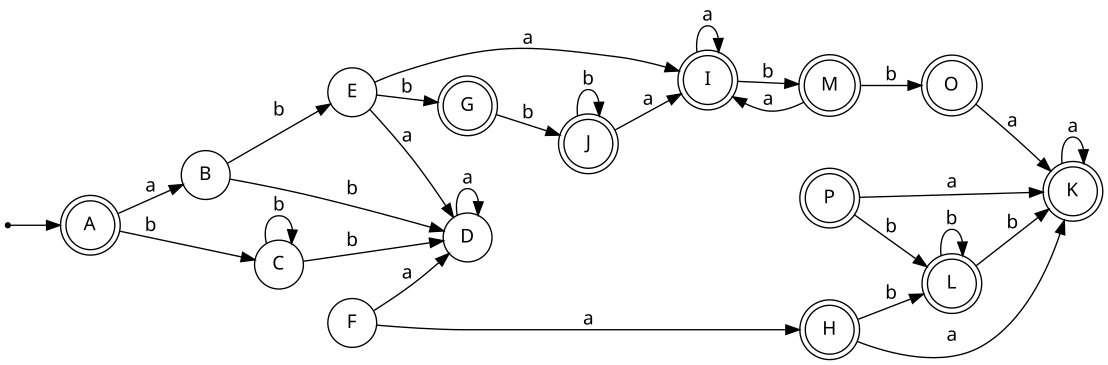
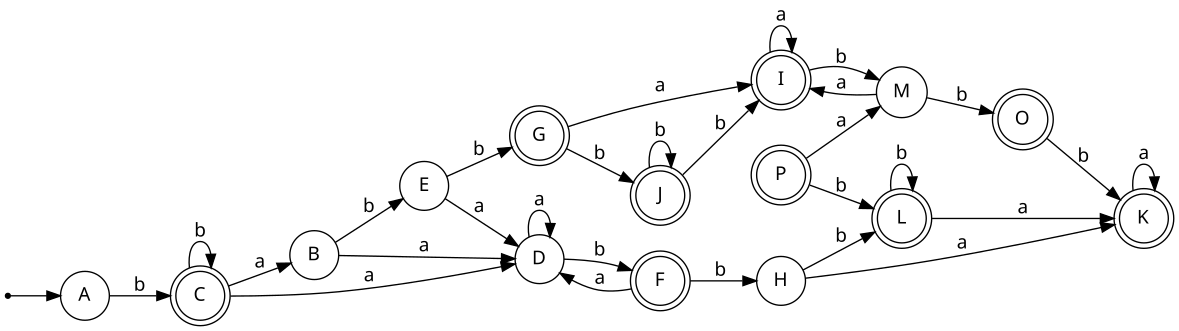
(518, 49) -> (652, 104)
(830, 85) -> (902, 92)
(648, 100) -> (721, 124)
(1013, 121) -> (1084, 157)
(352, 189) -> (424, 246)
(944, 195) -> (838, 136)
(144, 202) -> (253, 277)
(1013, 223) -> (1023, 208)
(90, 225) -> (85, 296)
(352, 241) -> (369, 276)
none -> (592, 261)
(279, 265) -> (200, 296)
(588, 320) -> (721, 271)
(352, 323) -> (660, 281)
(830, 330) -> (781, 281)
